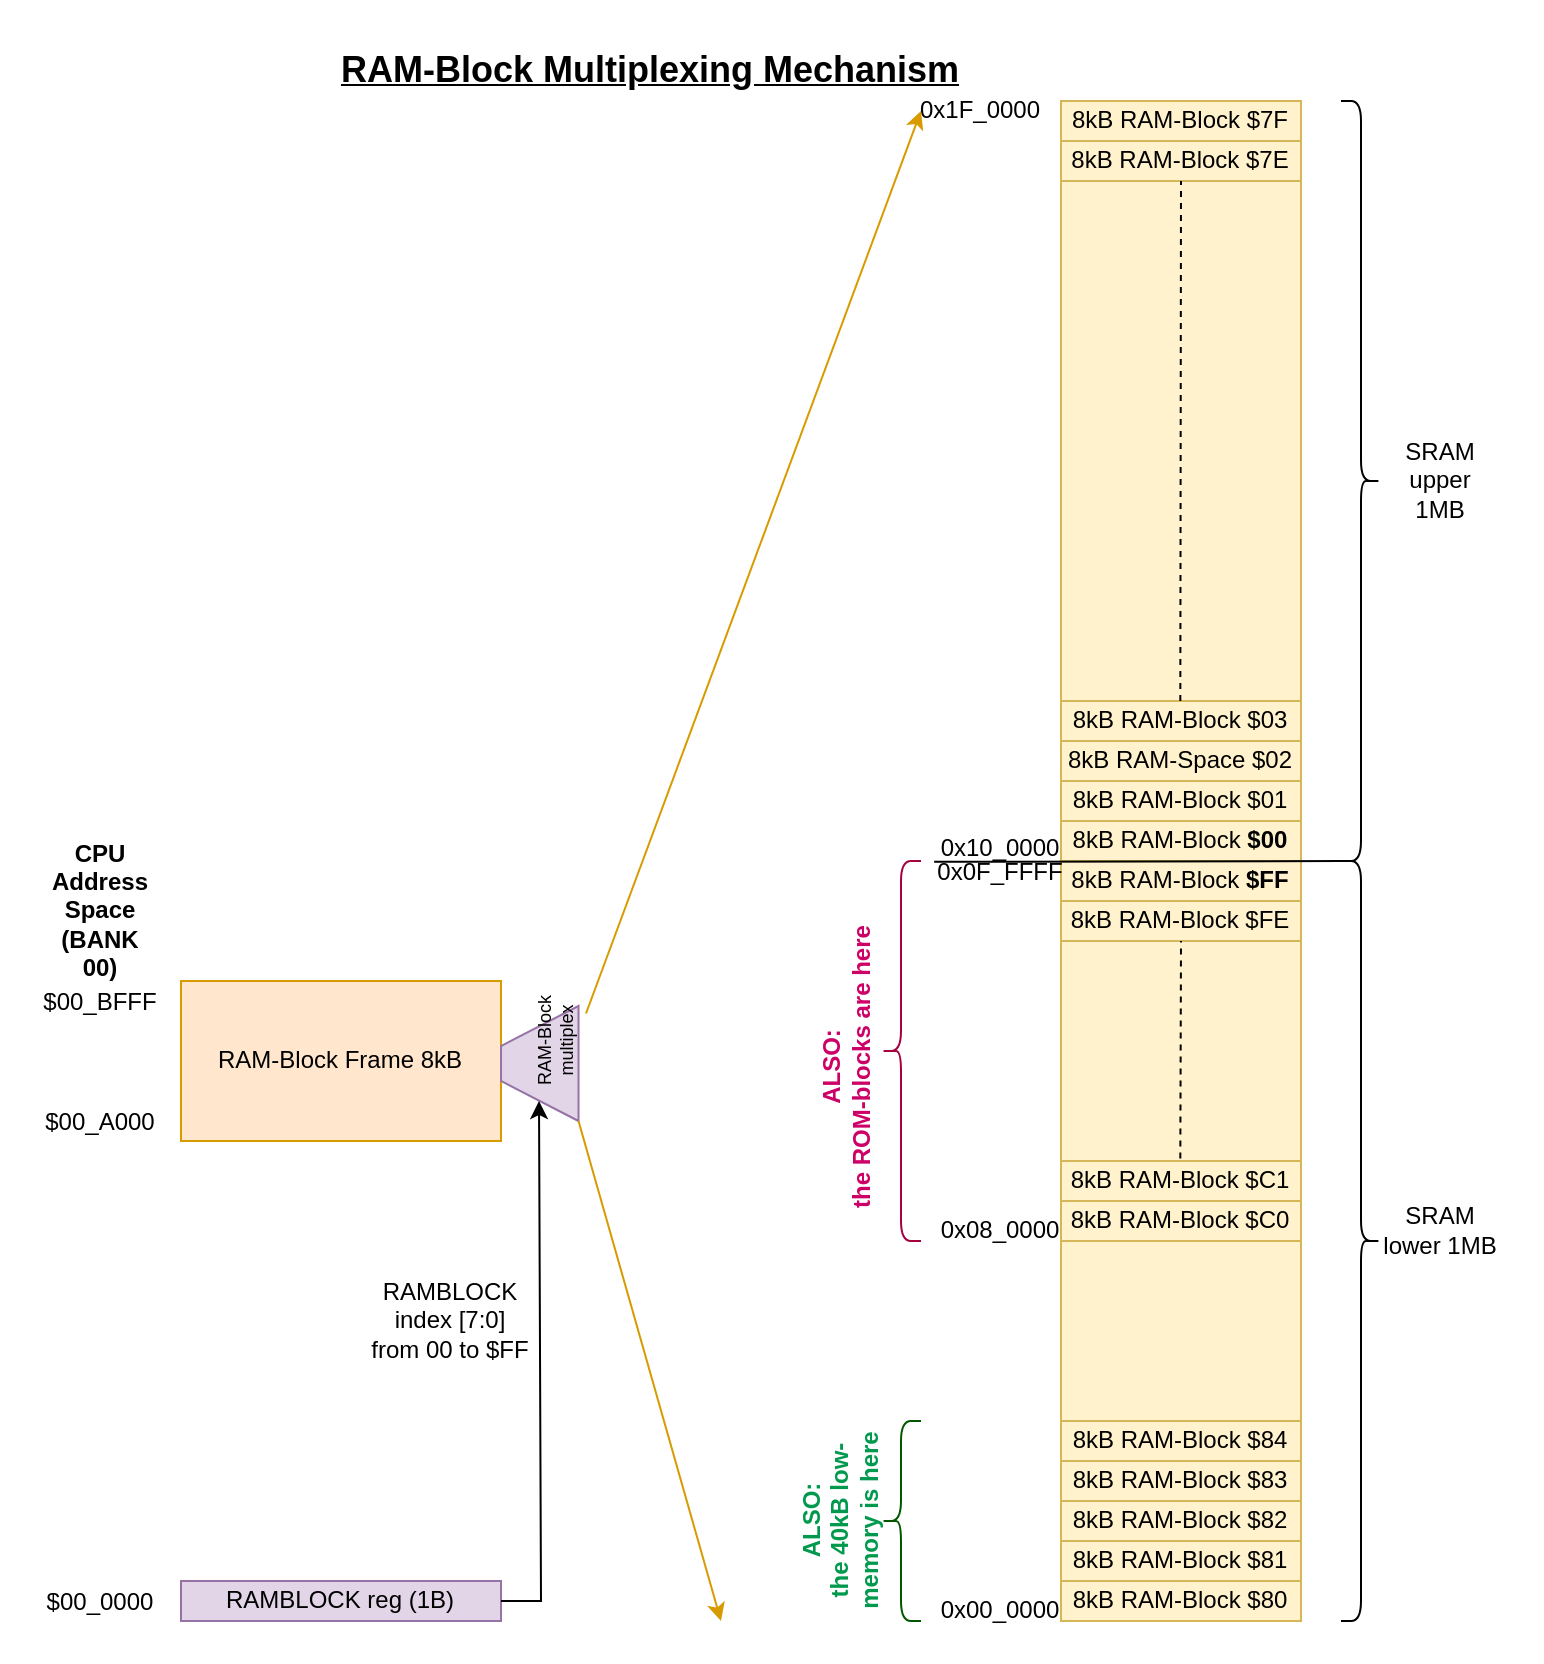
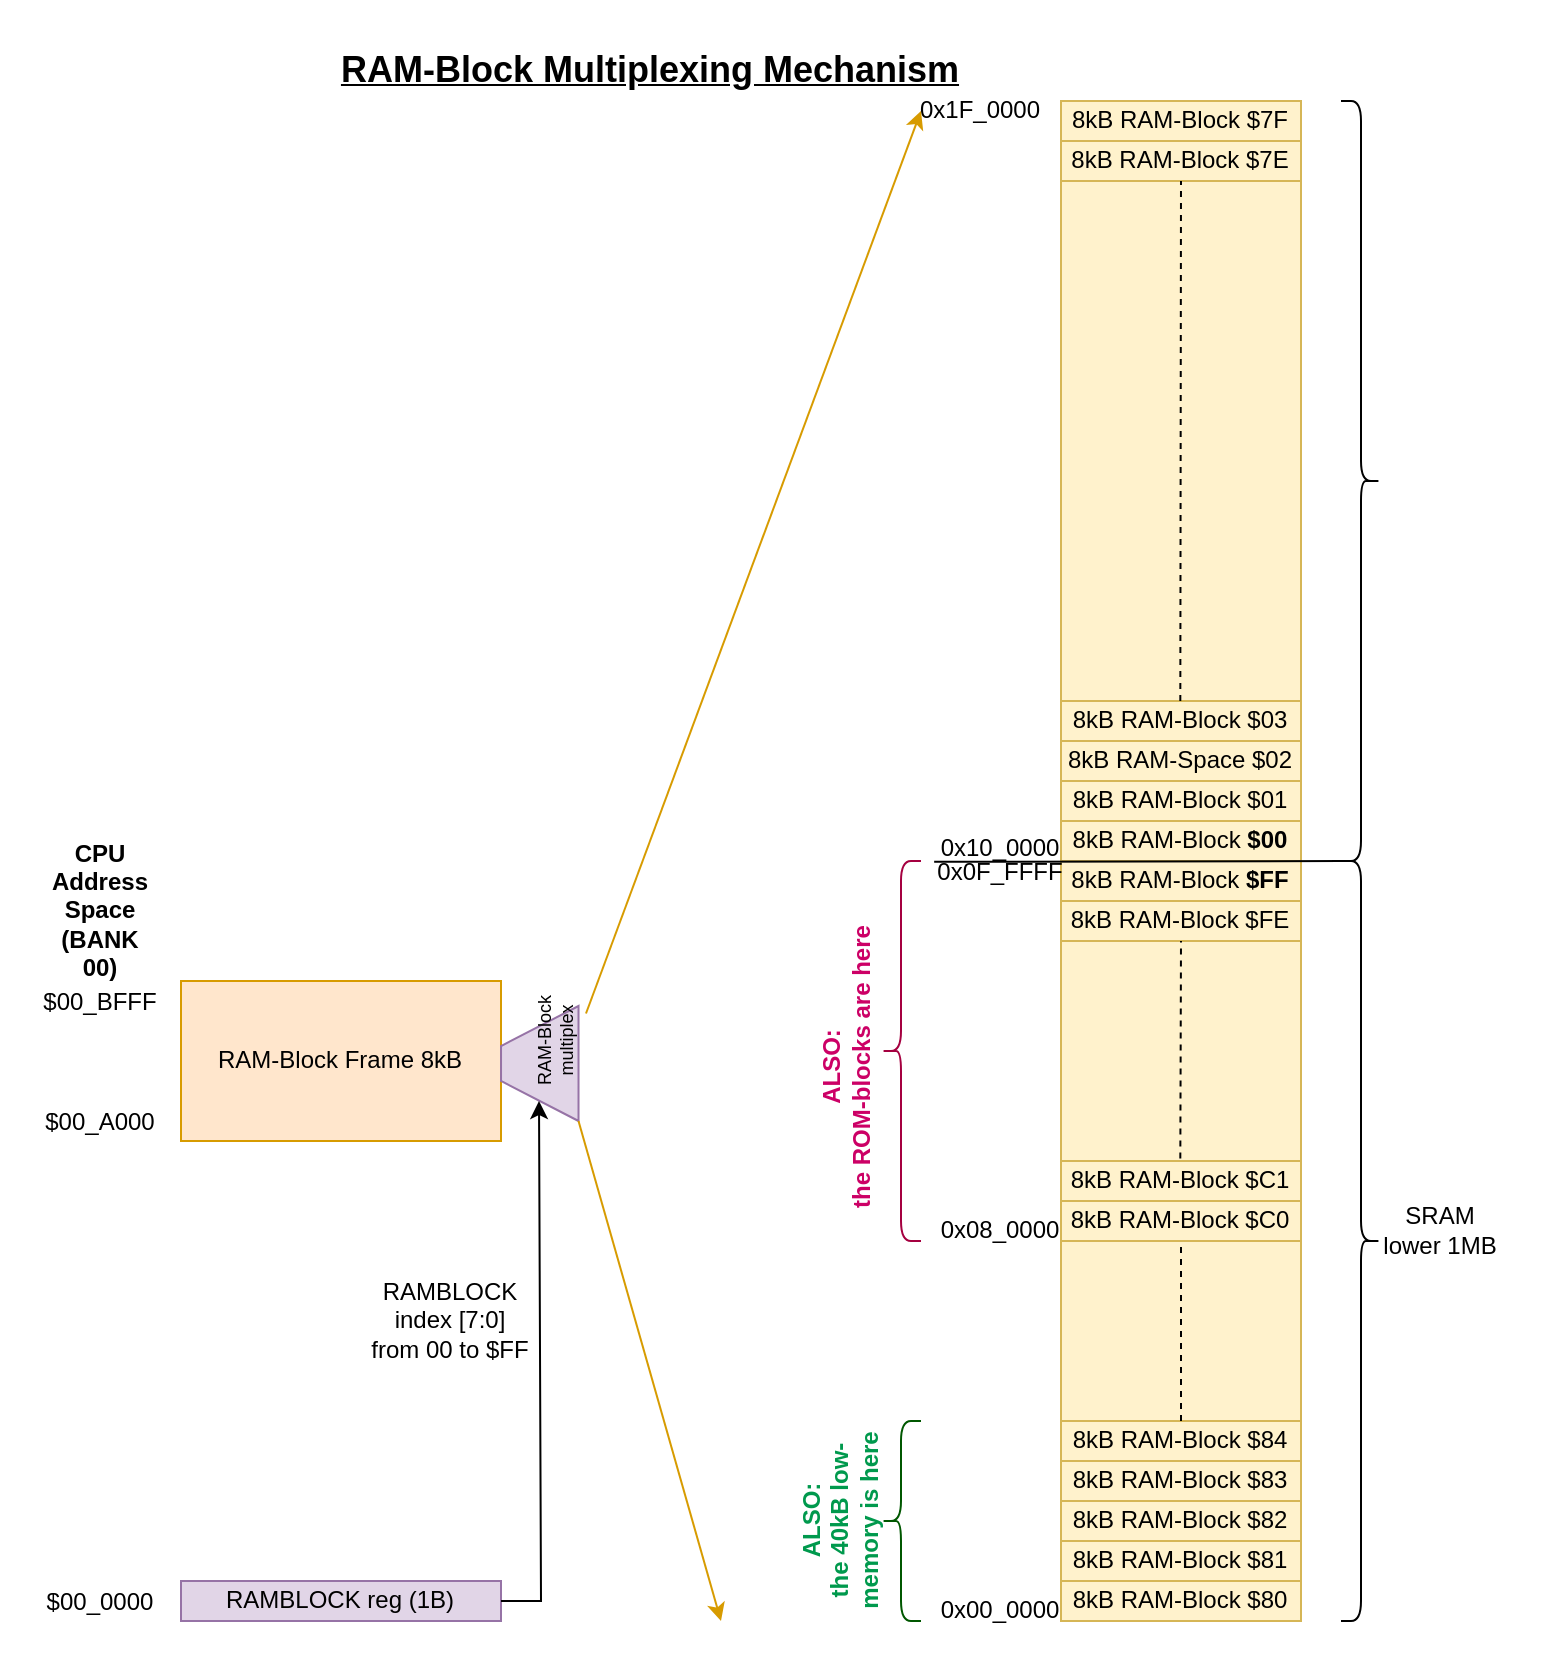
(1441, 481) -> none
none -> (1181, 1333)
